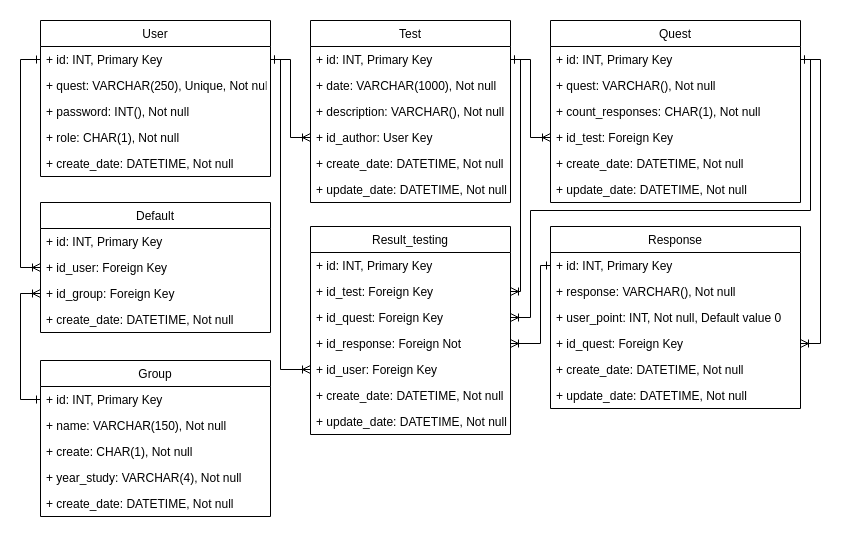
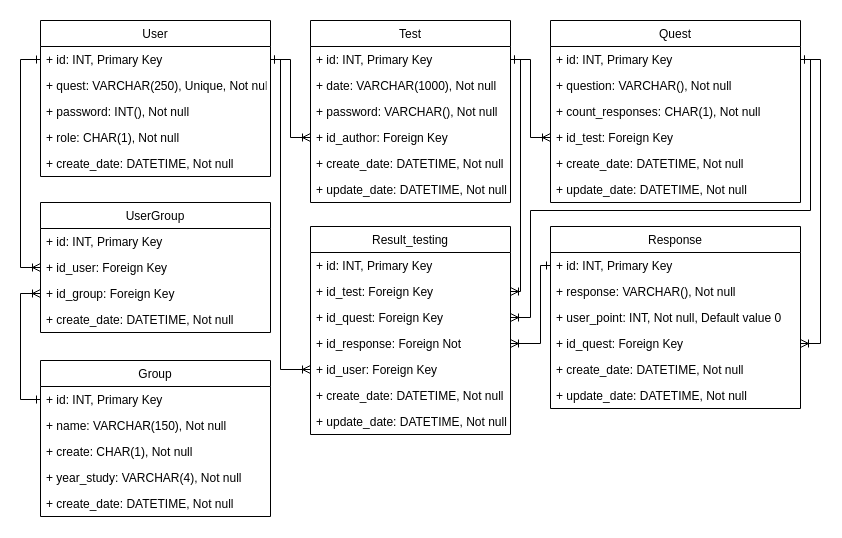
(638, 86) -> (646, 86)
(415, 112) -> (408, 112)
(379, 138) -> (387, 138)
(155, 216) -> (155, 216)
